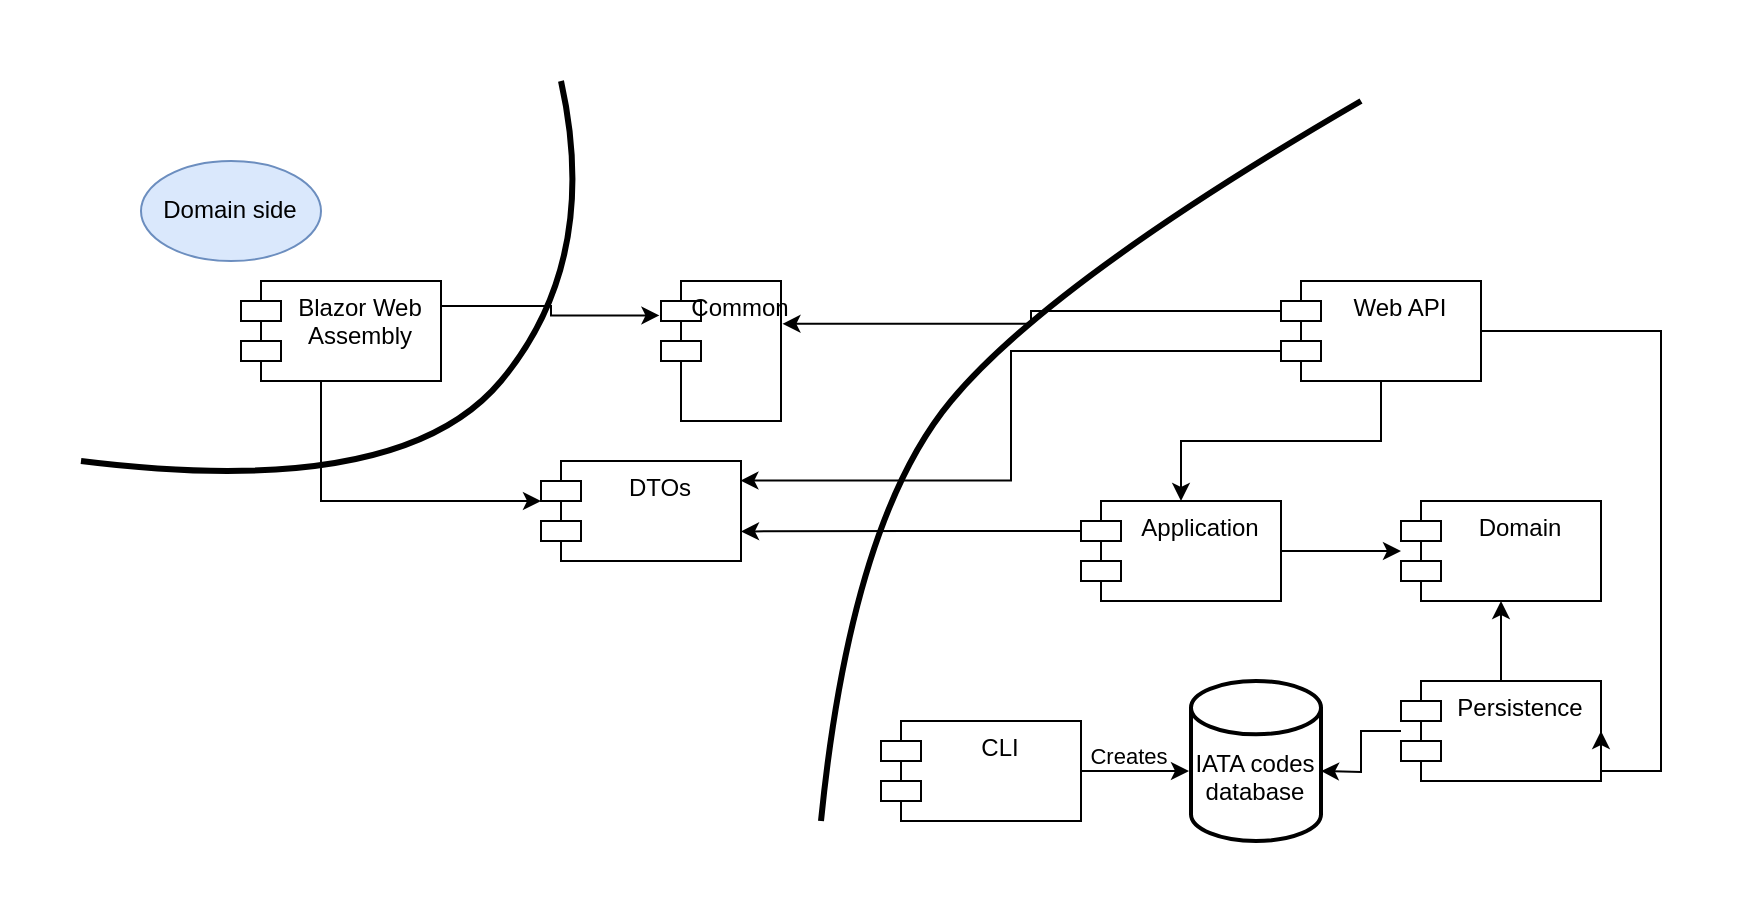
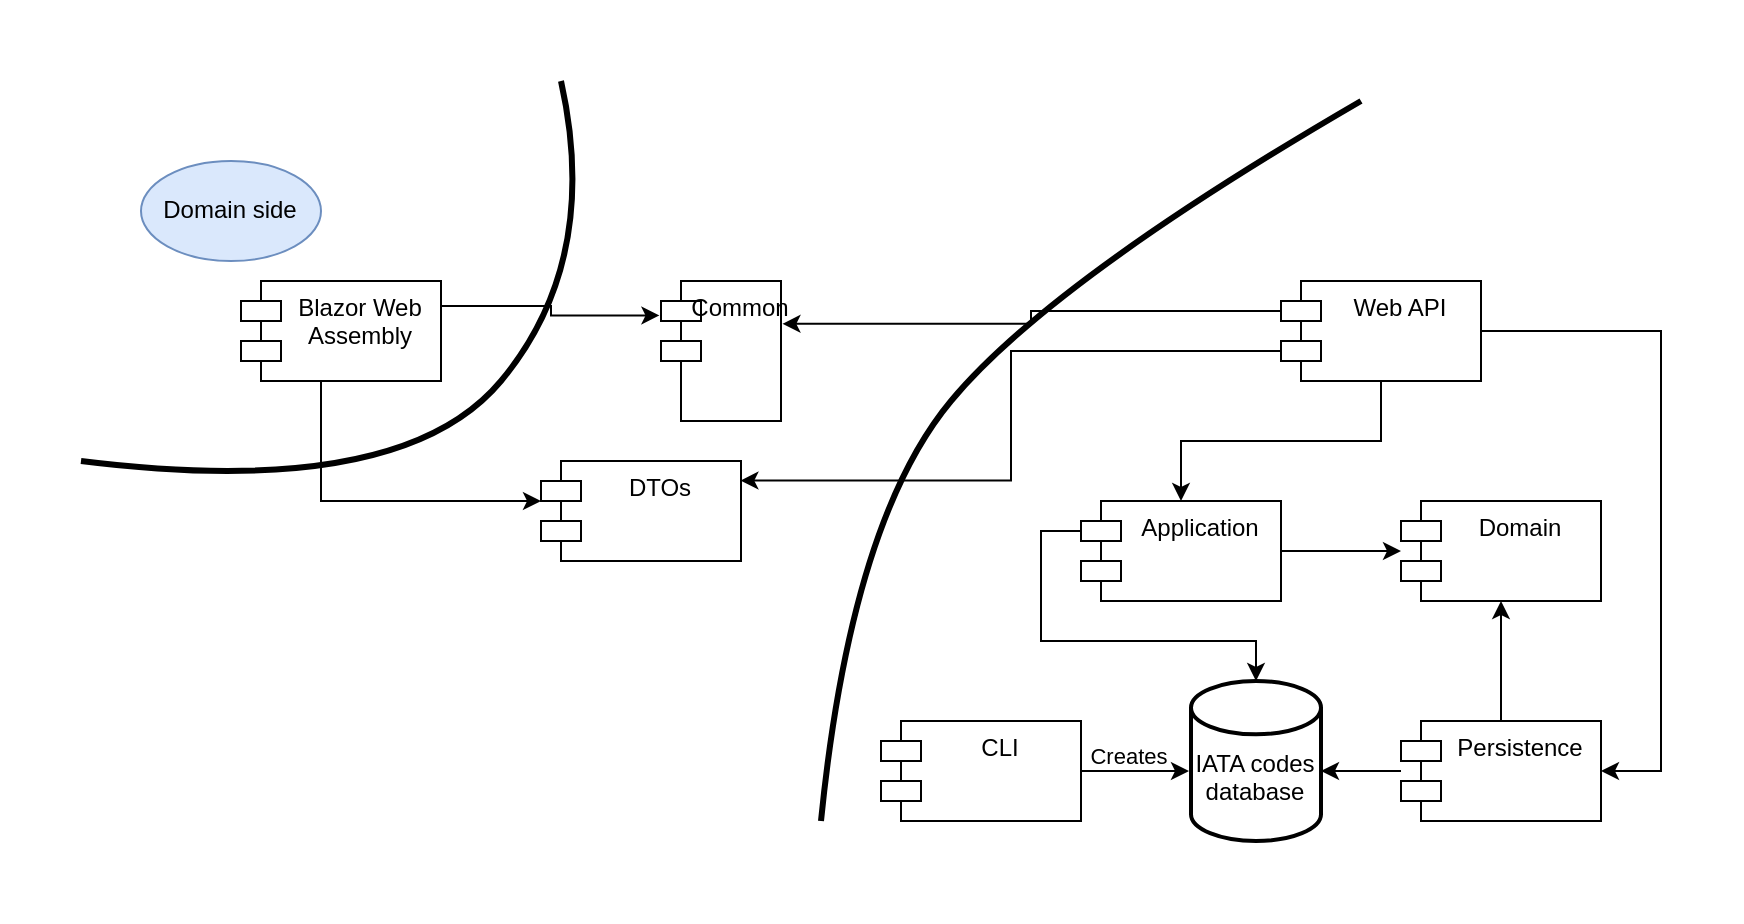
(899, 531) -> (1106, 641)
(1501, 731) -> (1501, 771)
